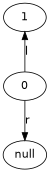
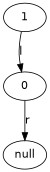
(25, 56) -> (19, 48)
